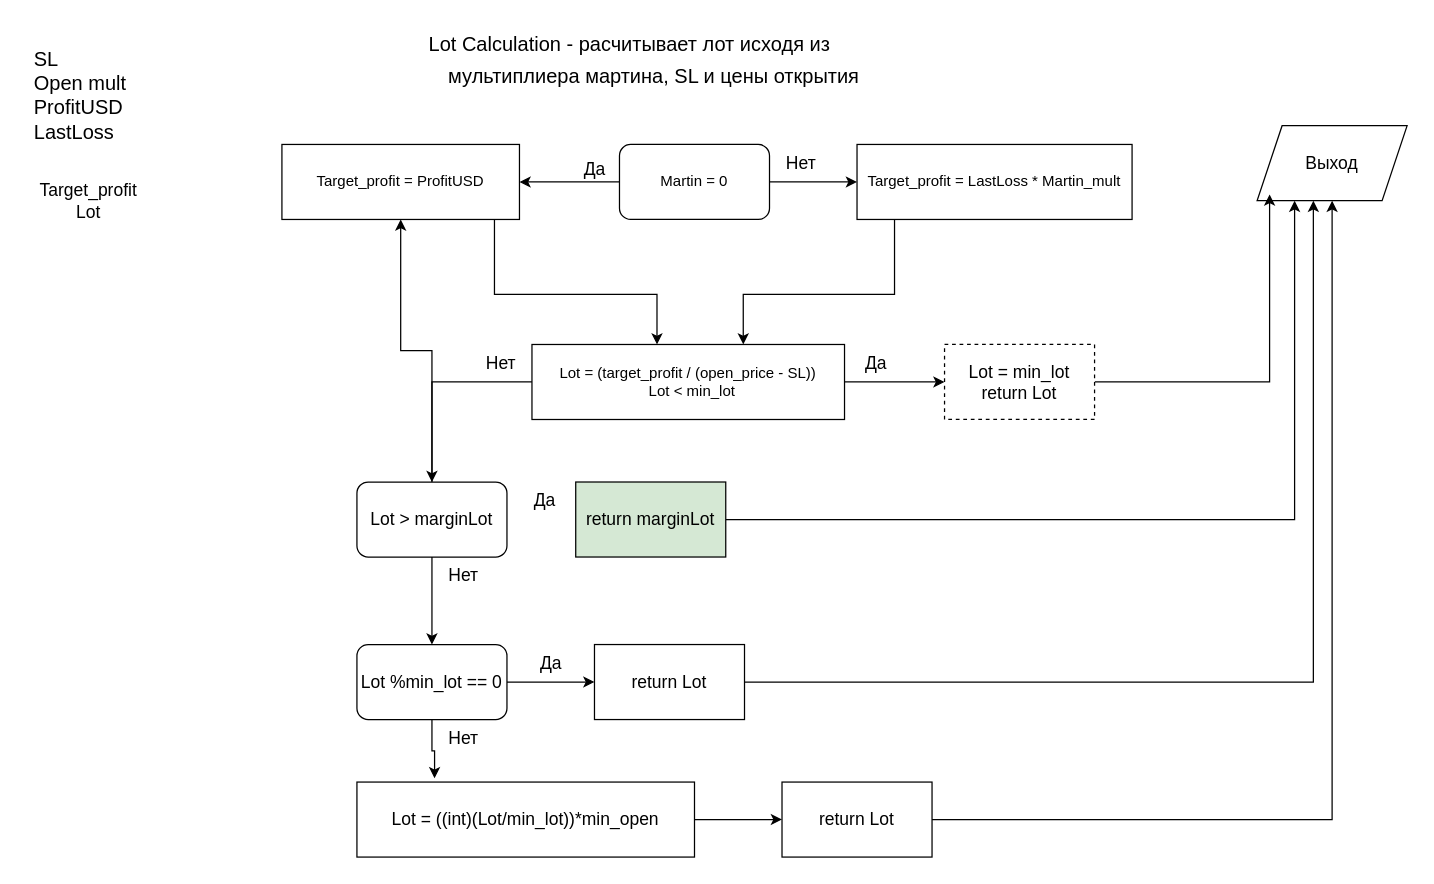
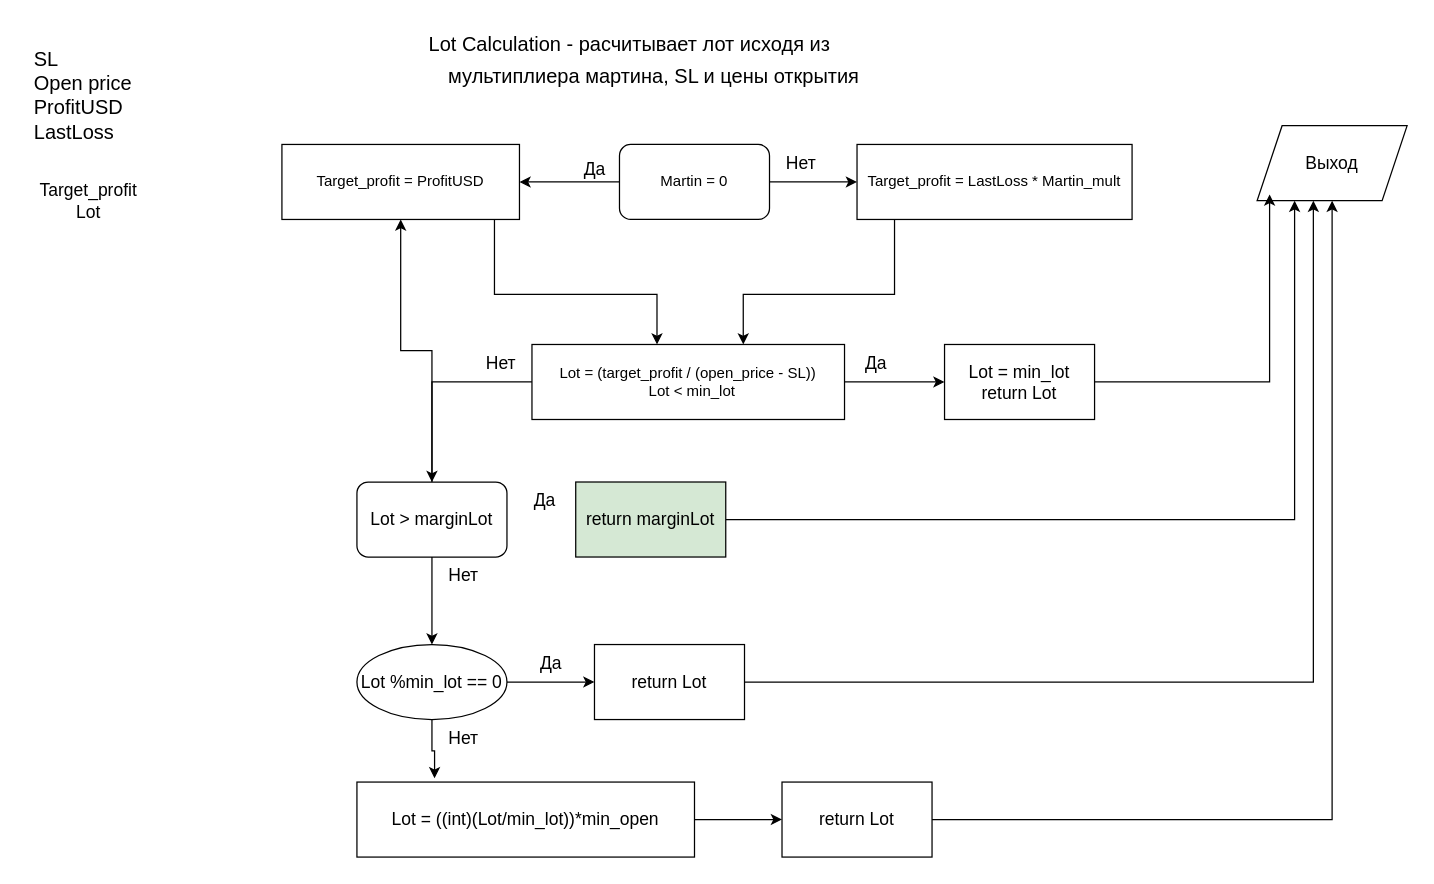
(82, 119) -> (85, 119)
(1019, 382) -> (1019, 382)
(432, 682) -> (432, 682)
